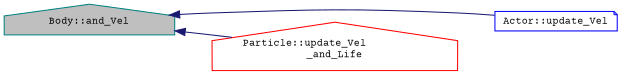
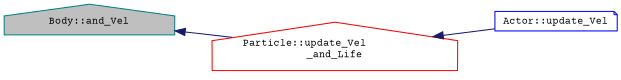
(337, 10) -> (469, 32)
